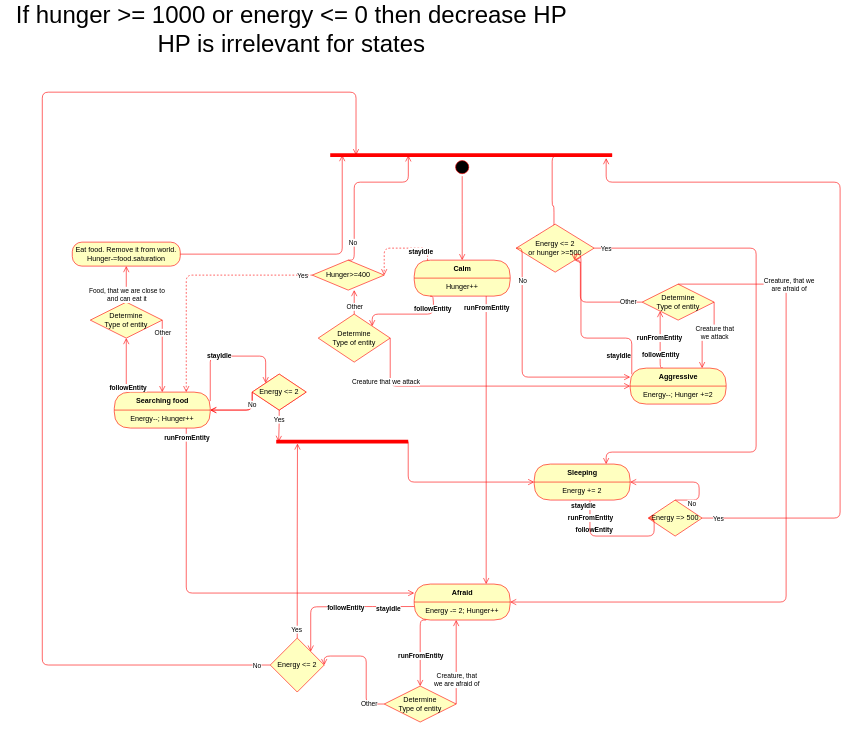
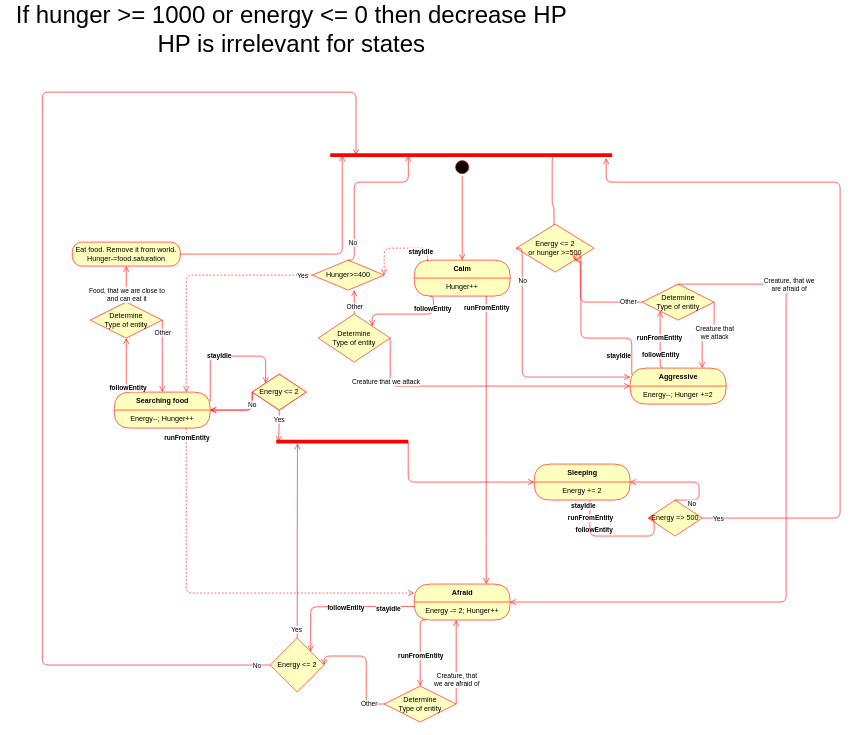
(756, 272) -> none
(223, 593) -> (223, 593)
